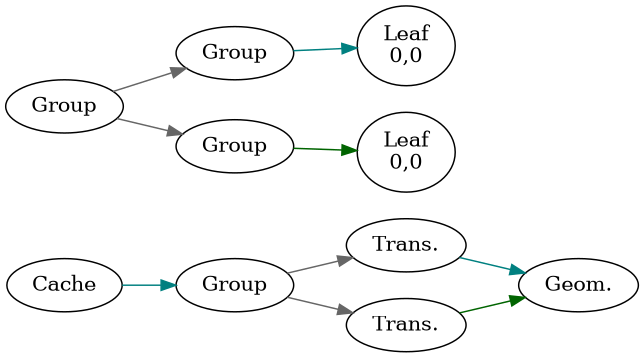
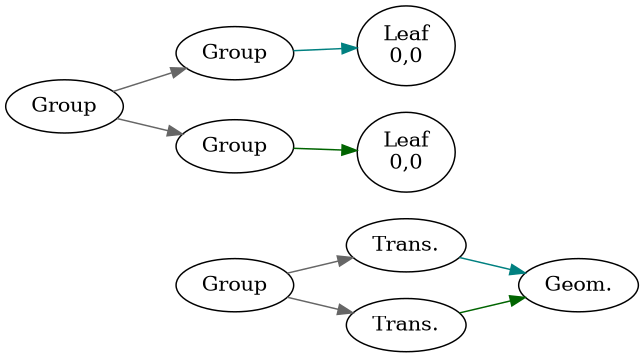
(65, 285) -> none
